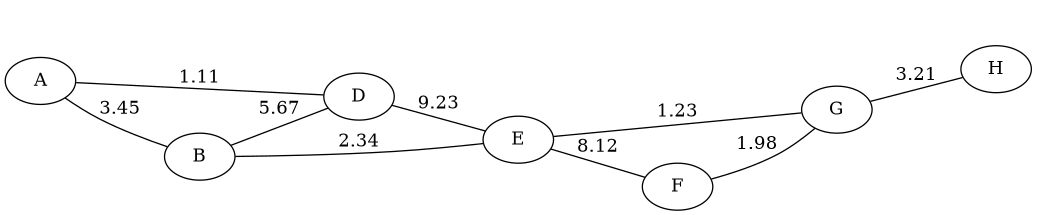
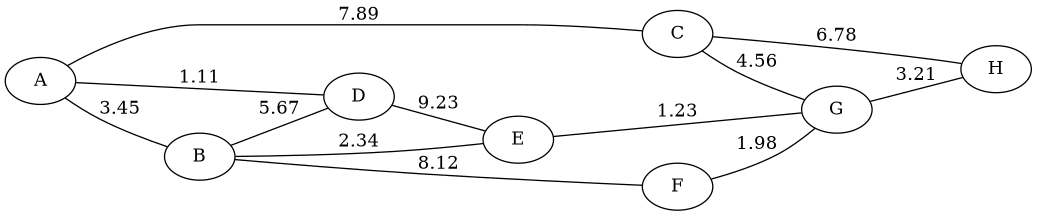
none -> (678, 34)
(598, 163) -> (438, 175)
